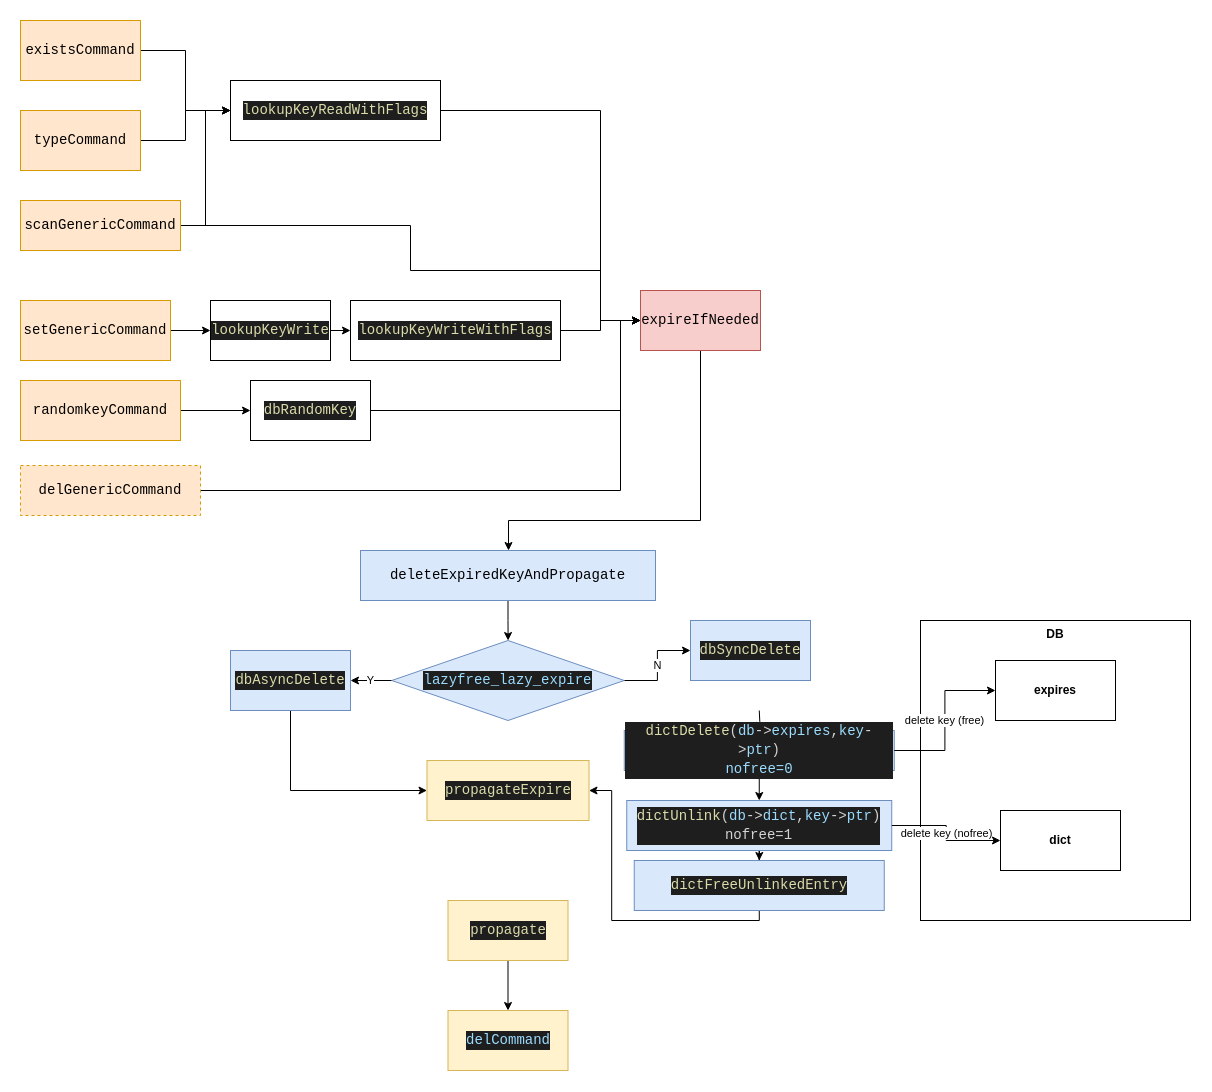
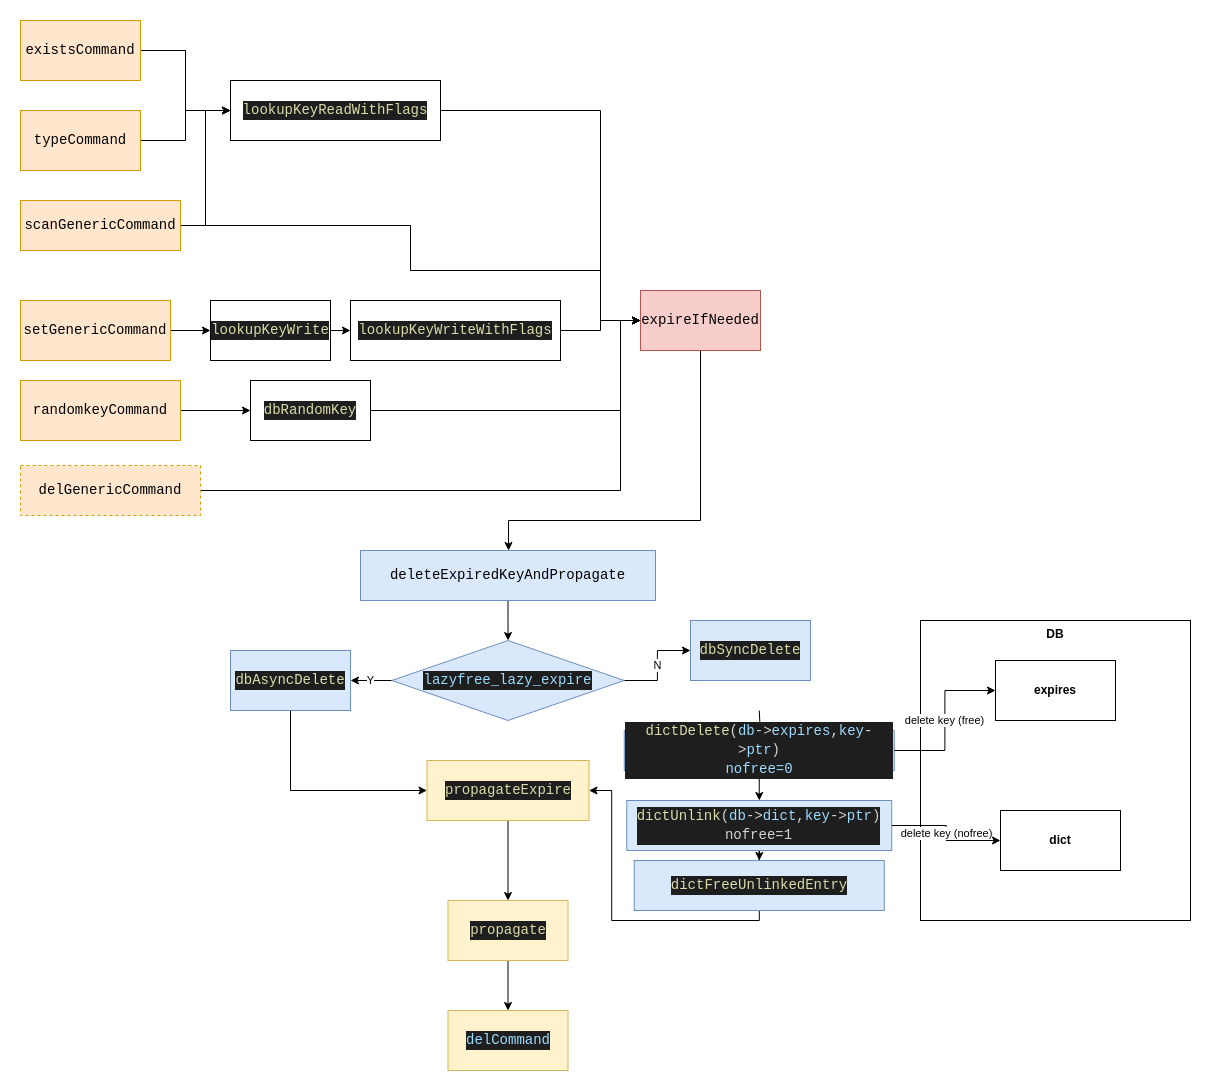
none -> (508, 857)
